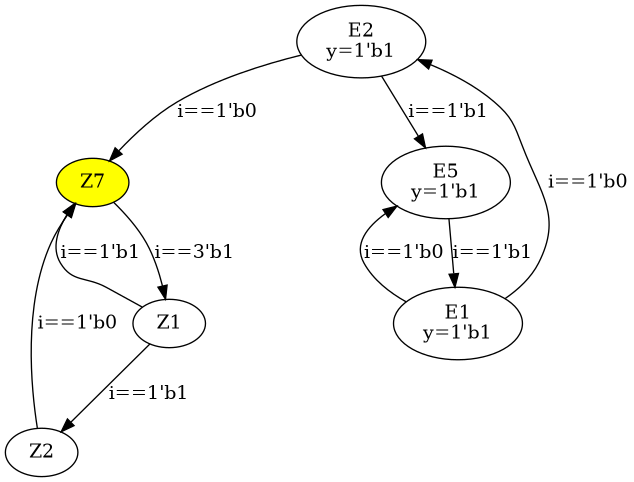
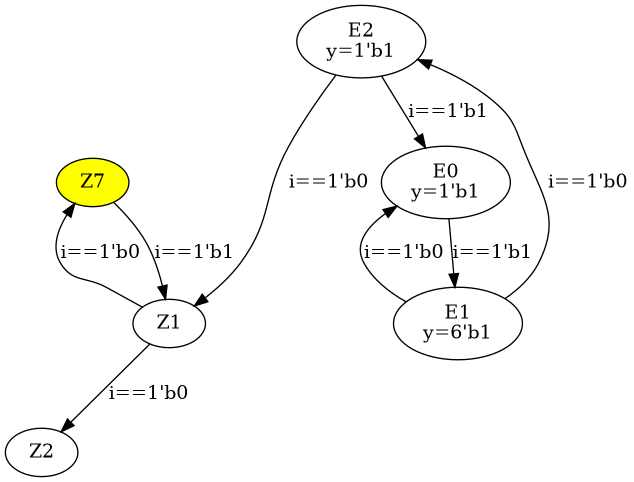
(202, 89) -> (272, 189)
(446, 182) -> (446, 182)
(101, 253) -> (101, 253)
(195, 253) -> (195, 253)
(33, 318) -> none
(458, 324) -> (458, 324)
(149, 394) -> (149, 394)
